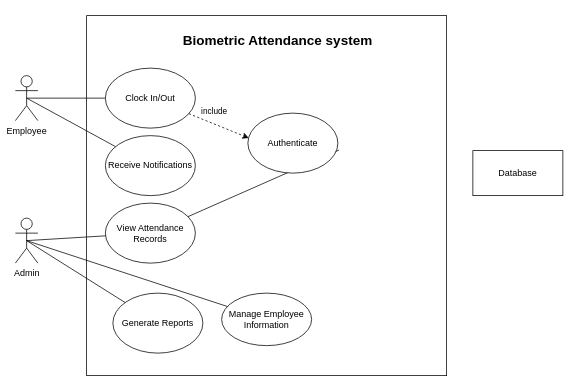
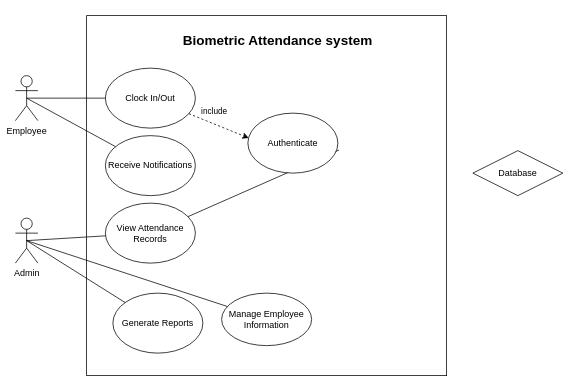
(518, 173) -> (518, 173)
